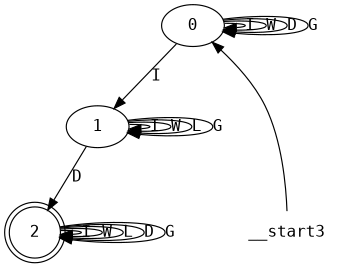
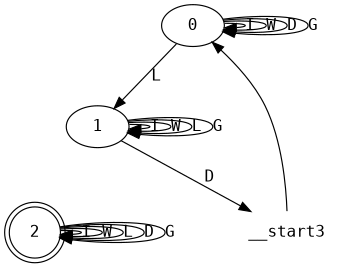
(156, 76) -> (156, 76)
(70, 173) -> (181, 173)
